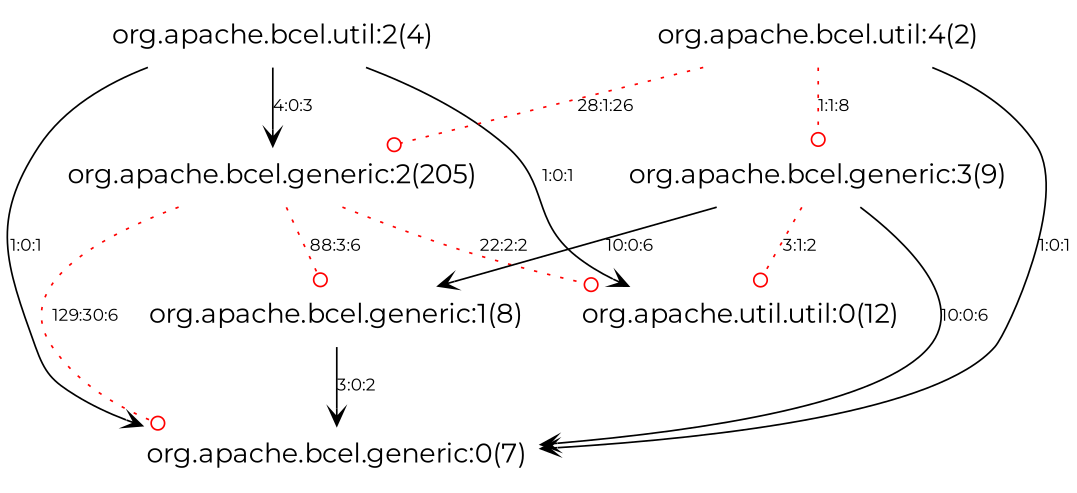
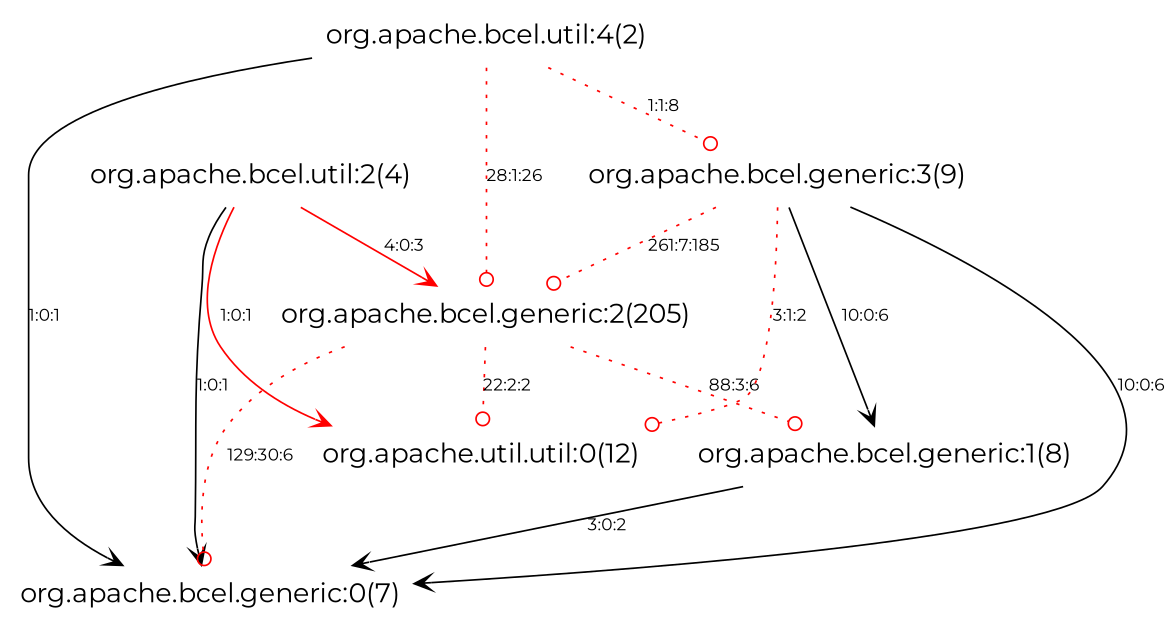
(273, 98) -> (361, 242)
(511, 151) -> (215, 335)
none -> (638, 244)
